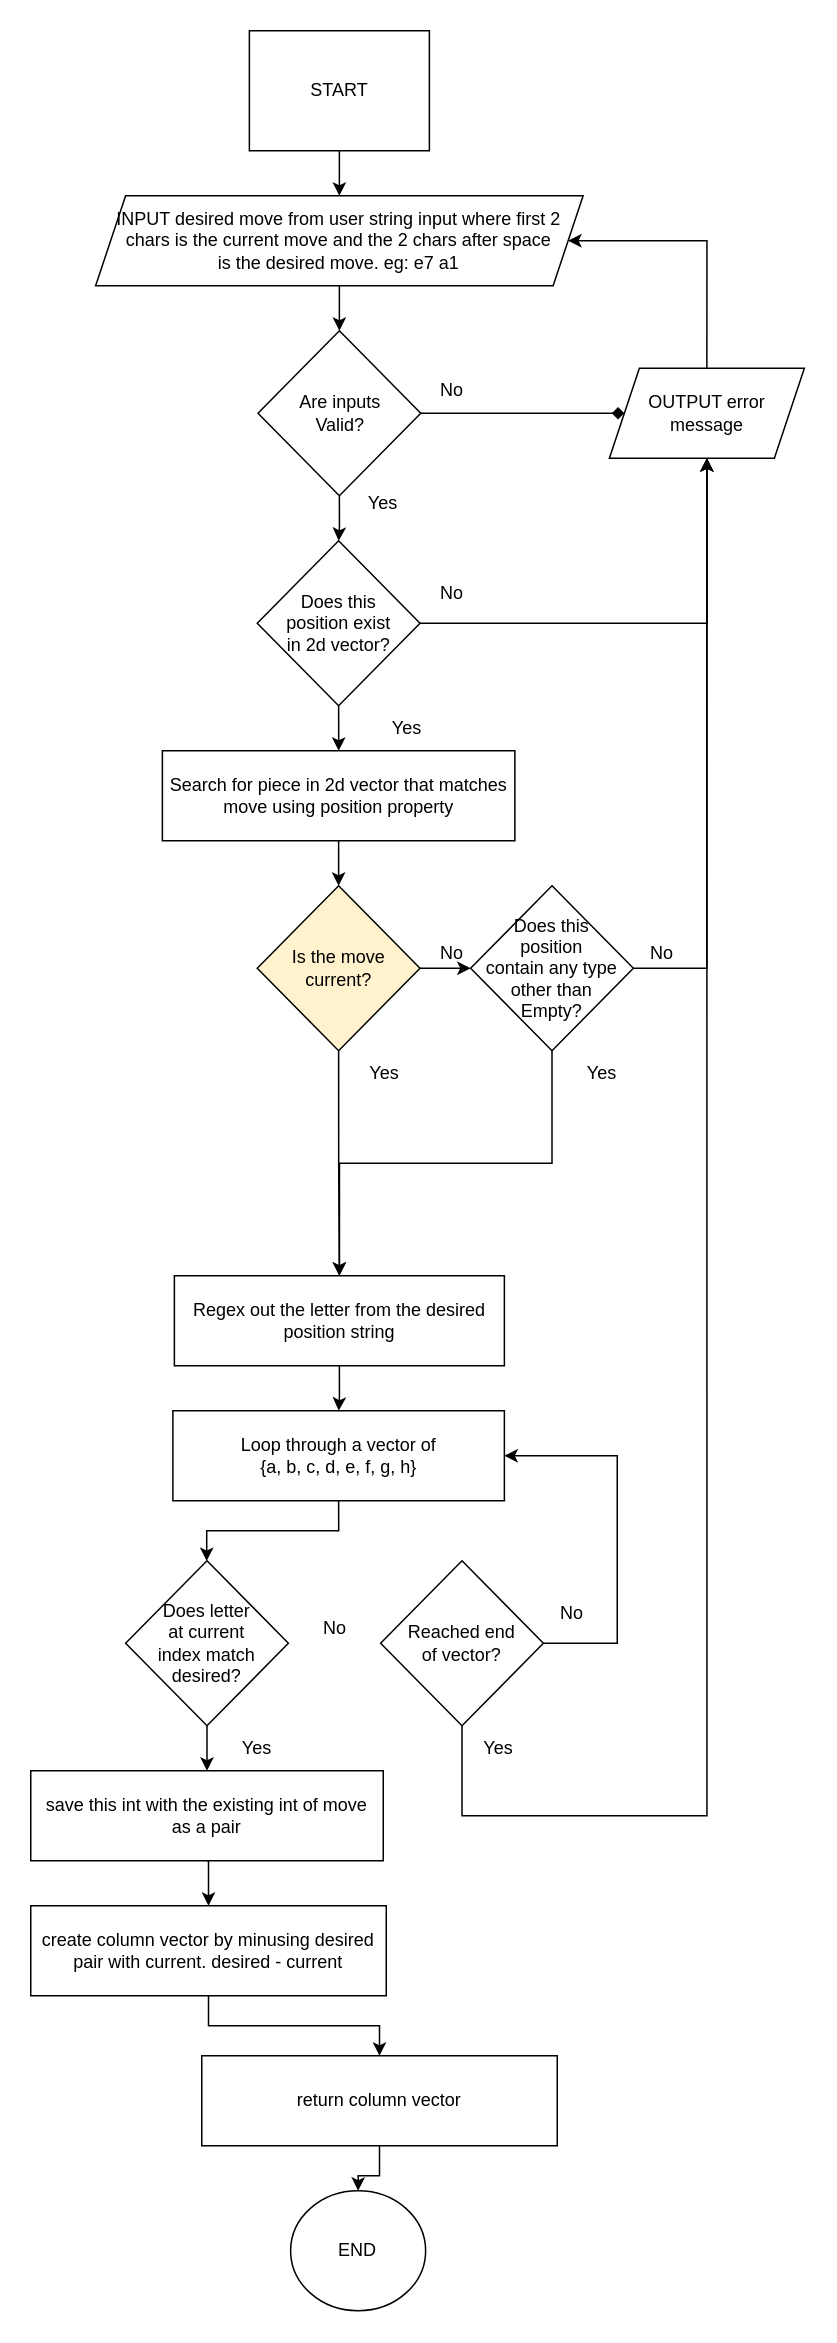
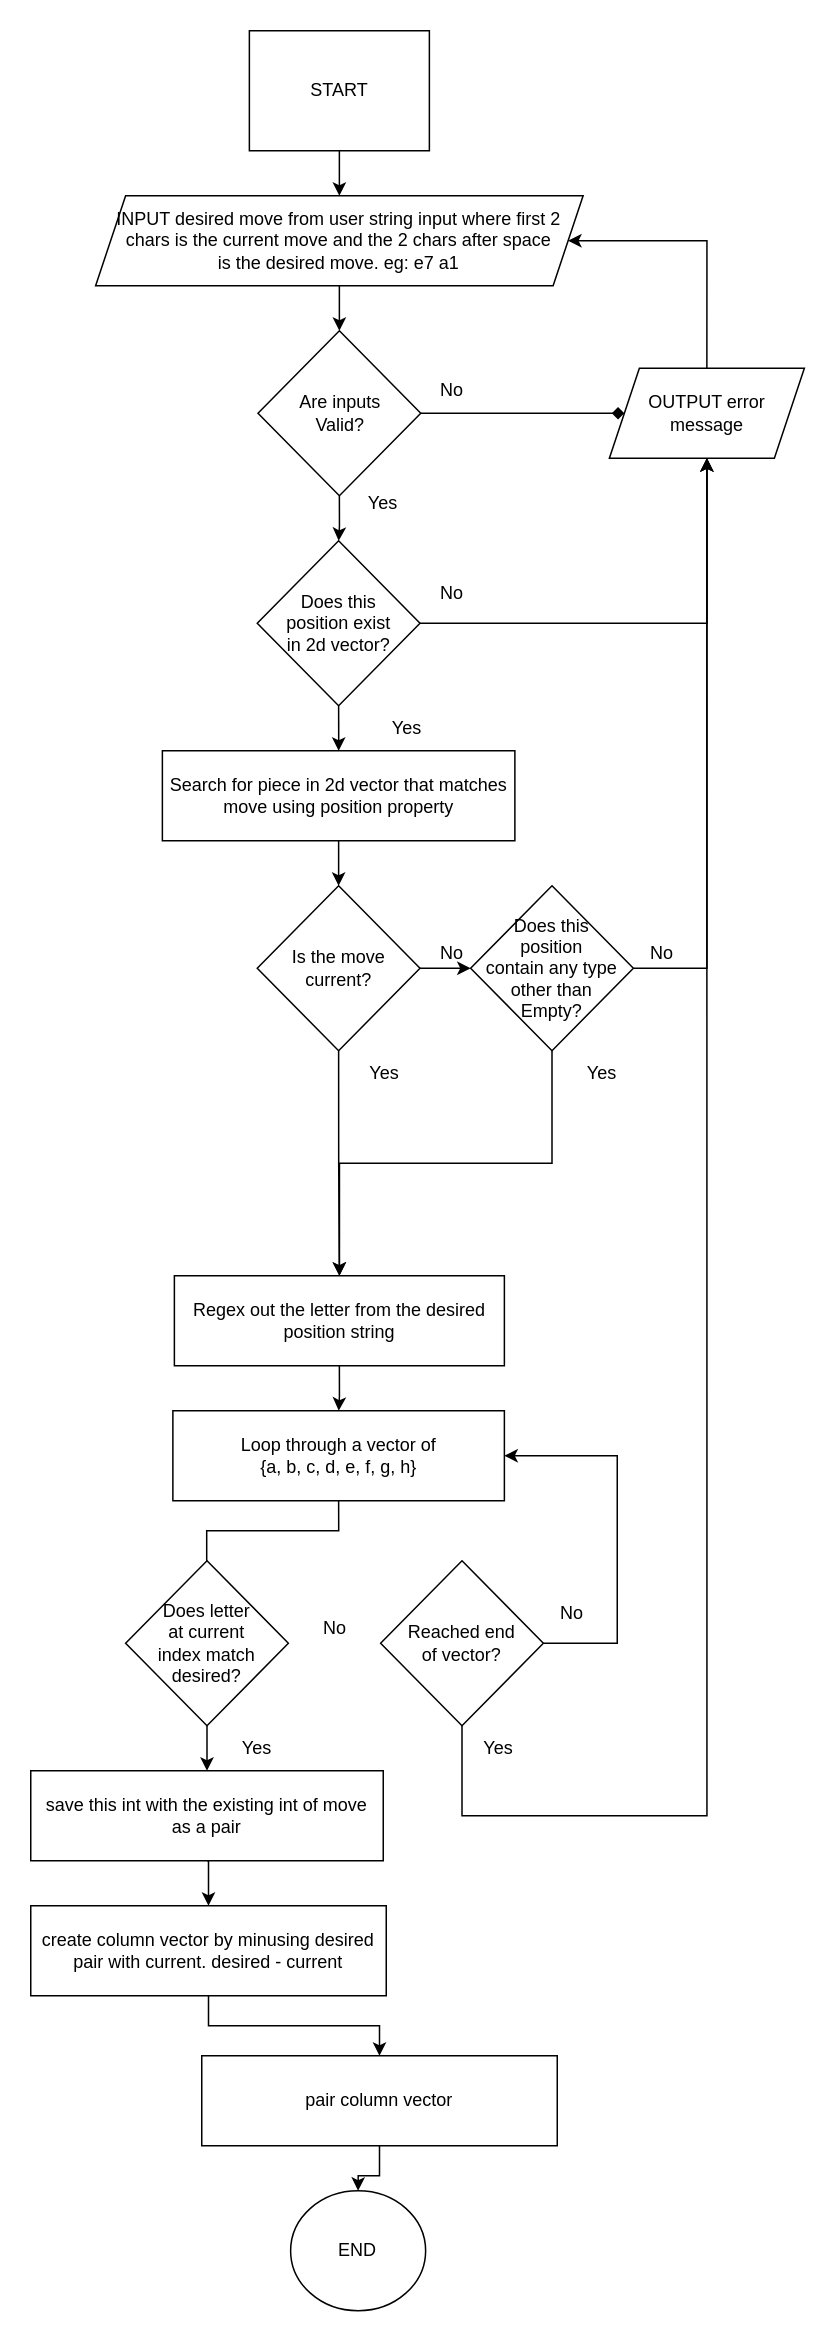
(339, 968) -> (339, 968)
(207, 1549) -> (207, 1553)
(380, 2101) -> (380, 2101)
